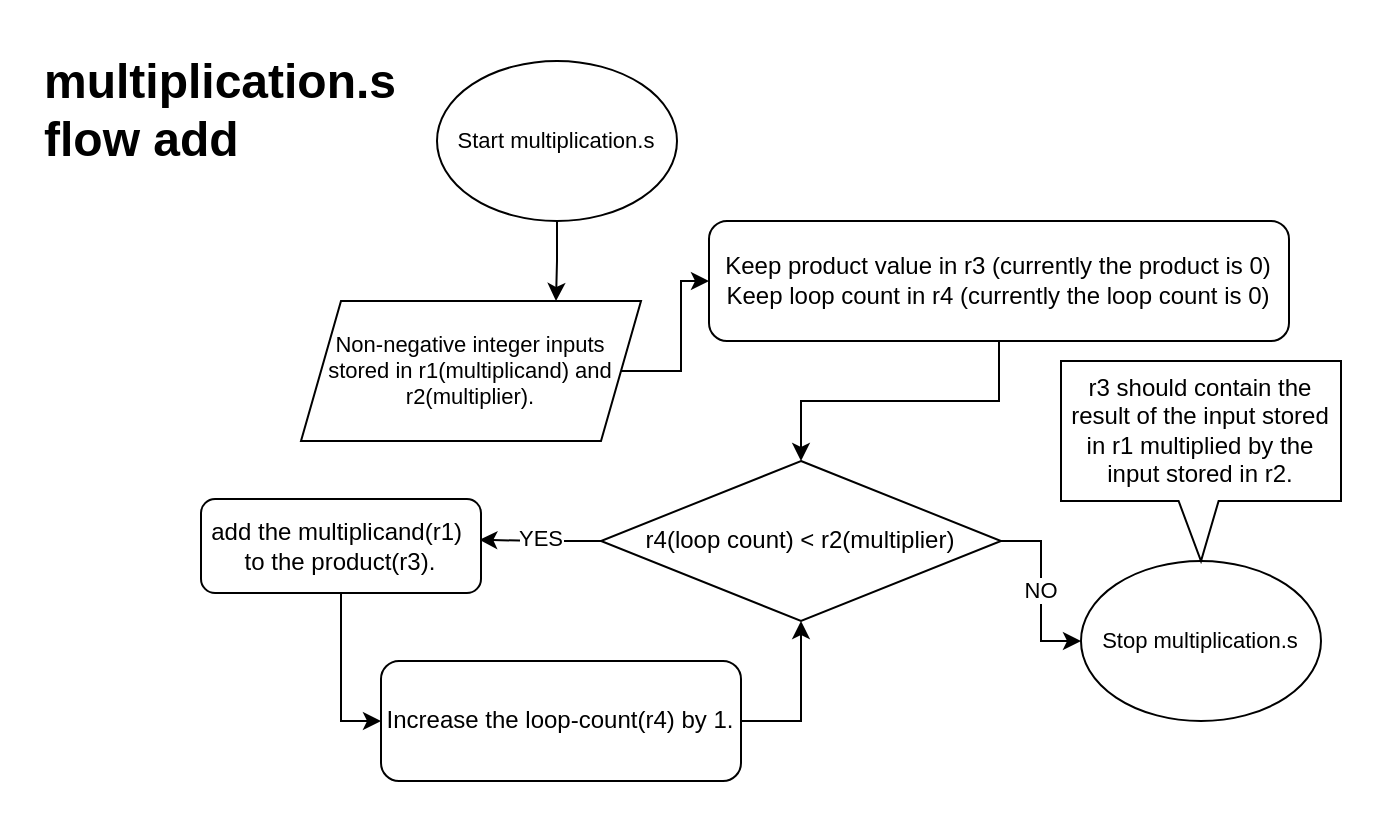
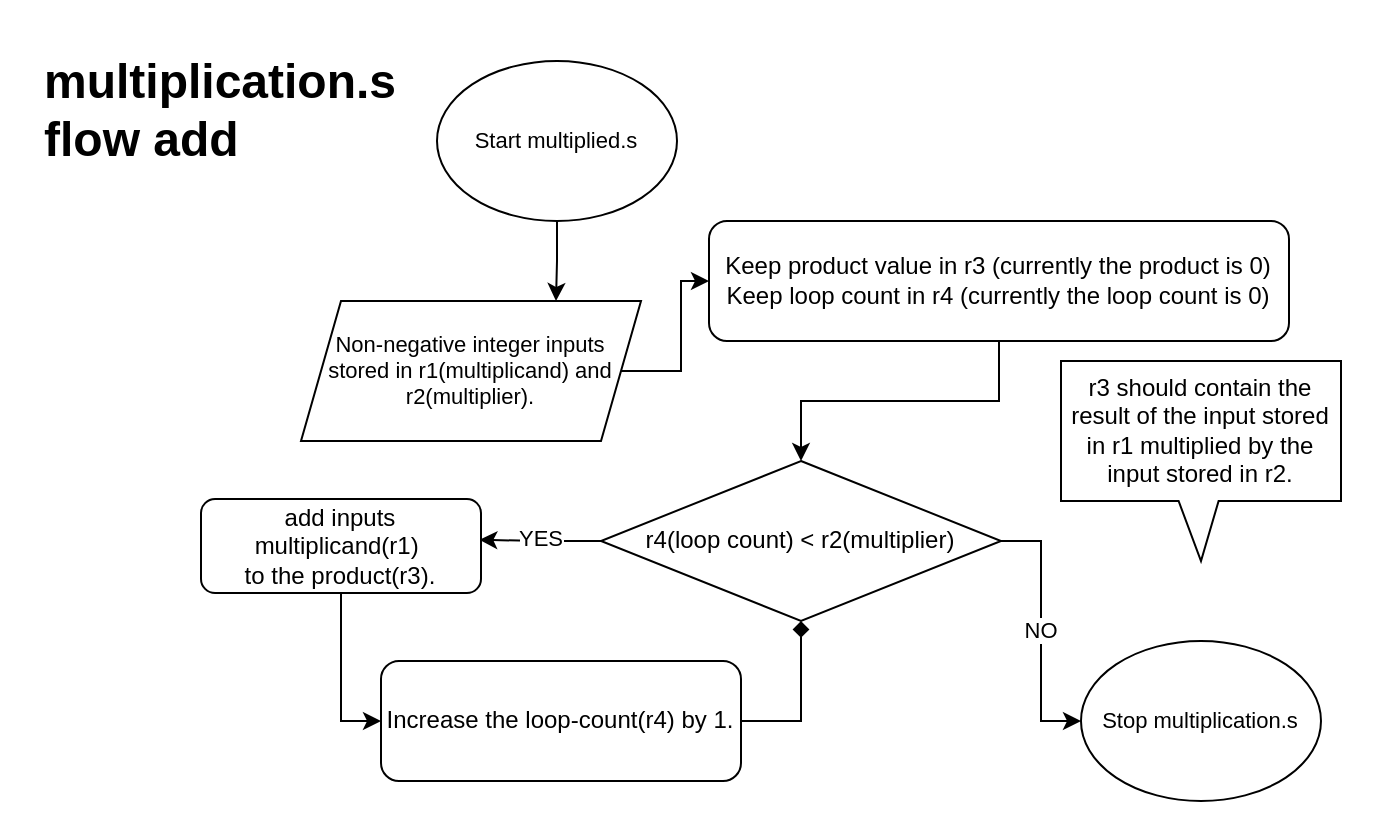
(557, 141) -> (557, 141)
(341, 547) -> (341, 547)
(801, 636) -> (801, 637)
(1201, 641) -> (1201, 721)
